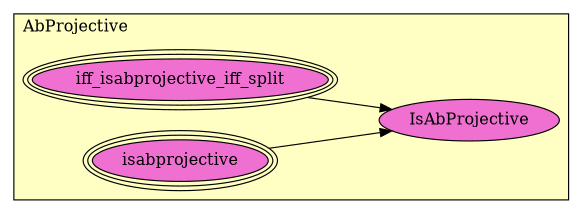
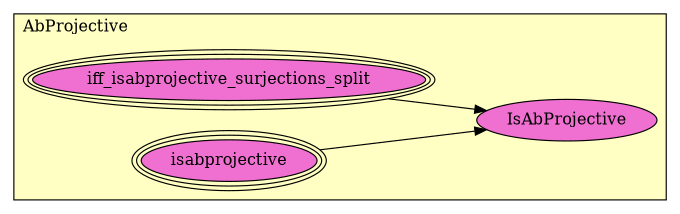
(180, 80) -> (229, 80)
